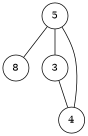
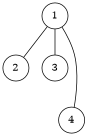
(55, 16) -> (55, 16)
(16, 68) -> (16, 68)
(63, 94) -> none
